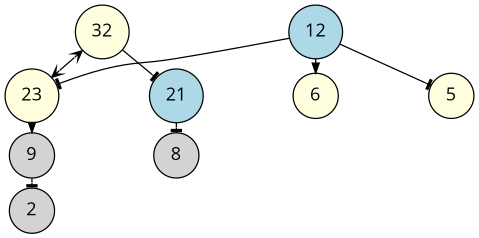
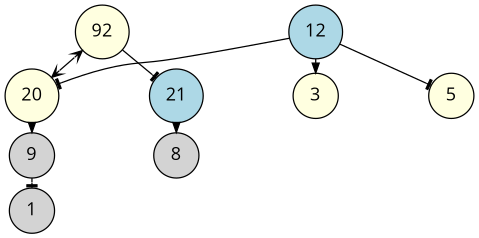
(102, 32) -> (102, 32)
(32, 96) -> (32, 96)
(316, 96) -> (316, 96)
(176, 125) -> (176, 123)
(32, 211) -> (32, 211)
